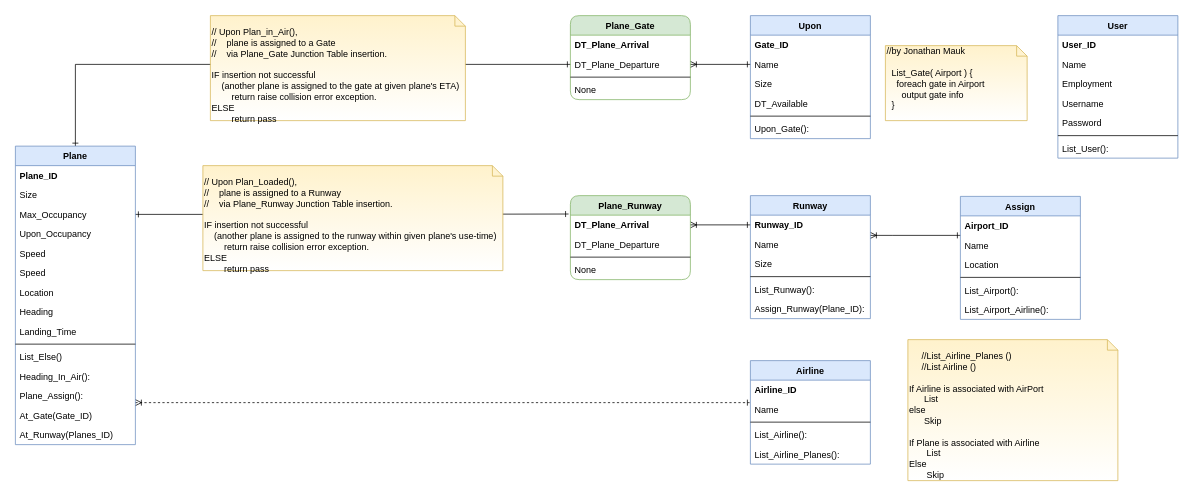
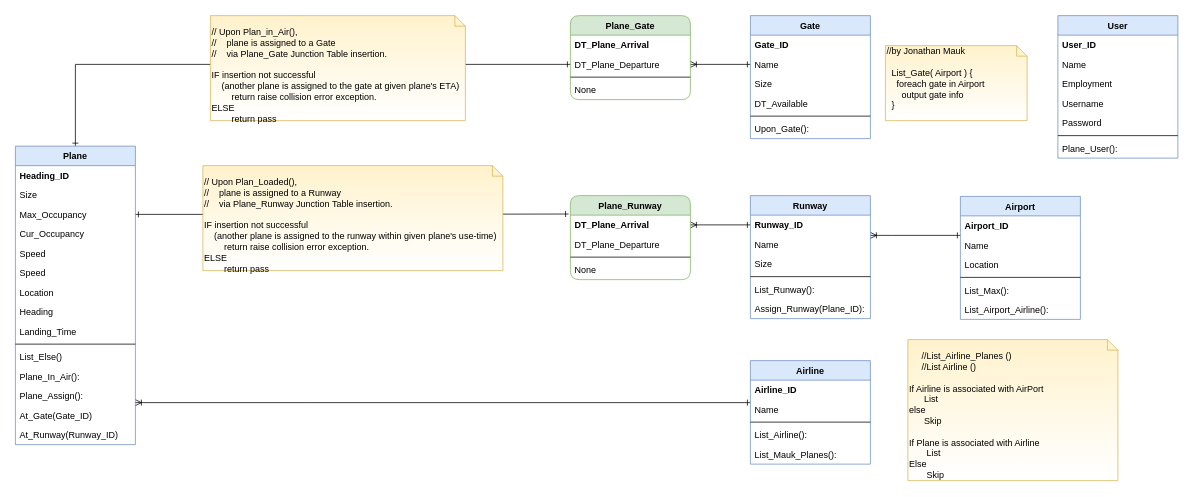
(810, 26) -> (810, 26)
(1090, 149) -> (1092, 149)
(38, 176) -> (44, 176)
(1020, 206) -> (1020, 206)
(55, 234) -> (52, 234)
(999, 290) -> (990, 290)
(59, 377) -> (54, 377)
(443, 402) -> (443, 402)
(69, 435) -> (70, 435)
(803, 455) -> (799, 455)
